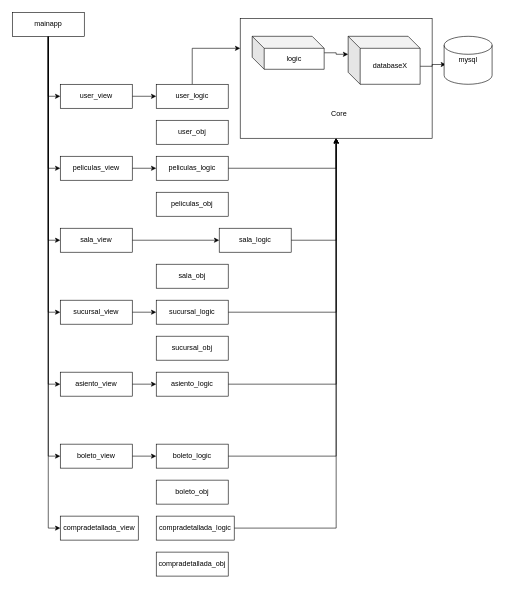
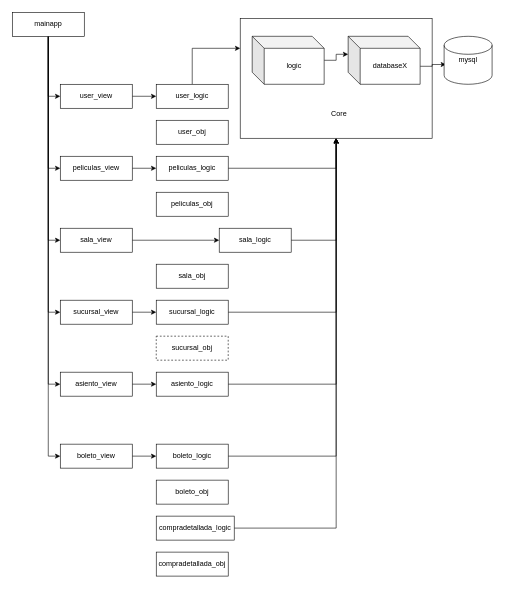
(288, 53) -> (288, 60)
(192, 348) -> (192, 348)
(50, 528) -> none
(99, 528) -> none
